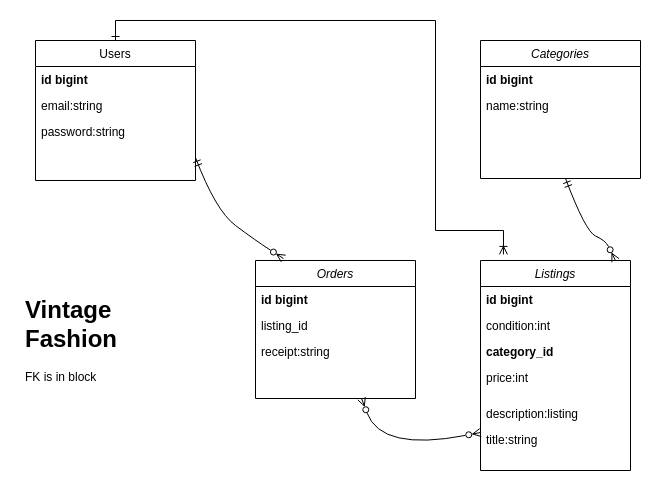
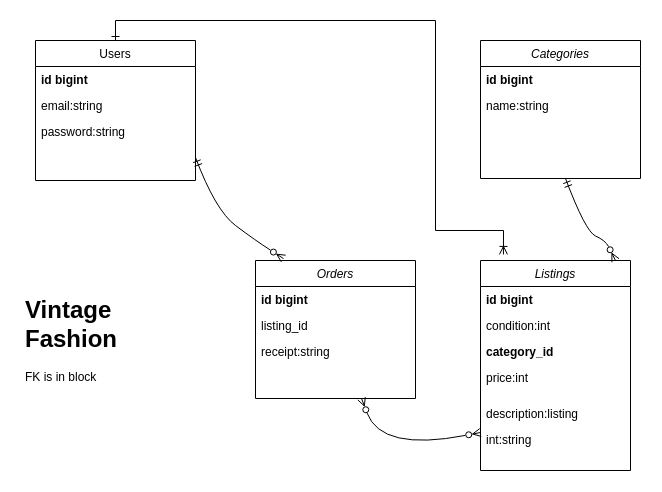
(520, 440) -> (515, 440)
